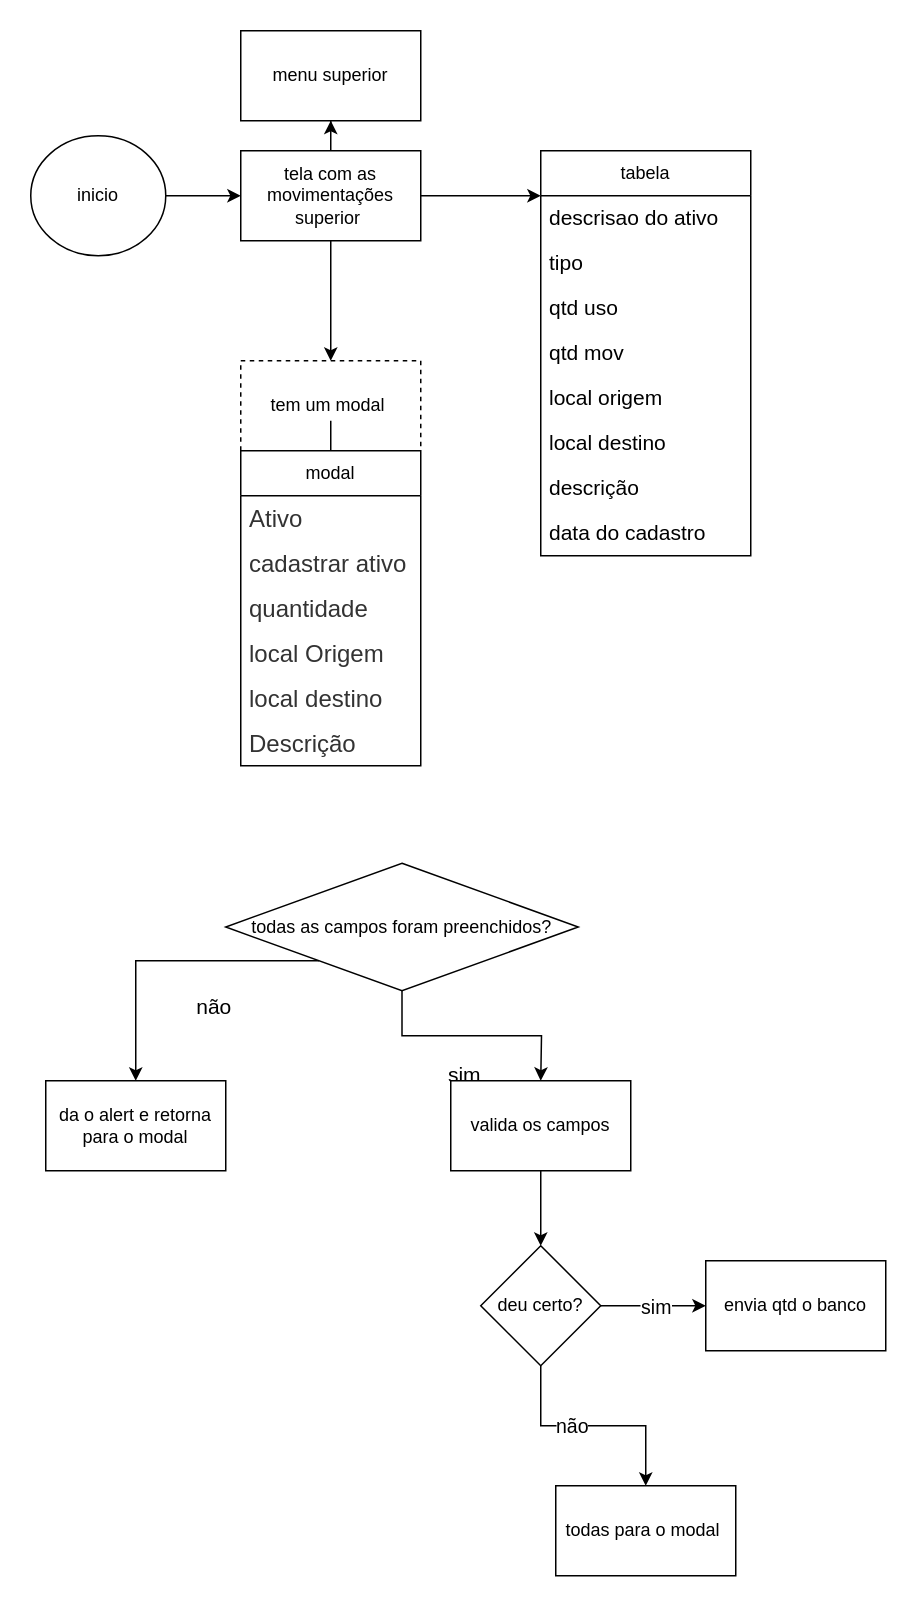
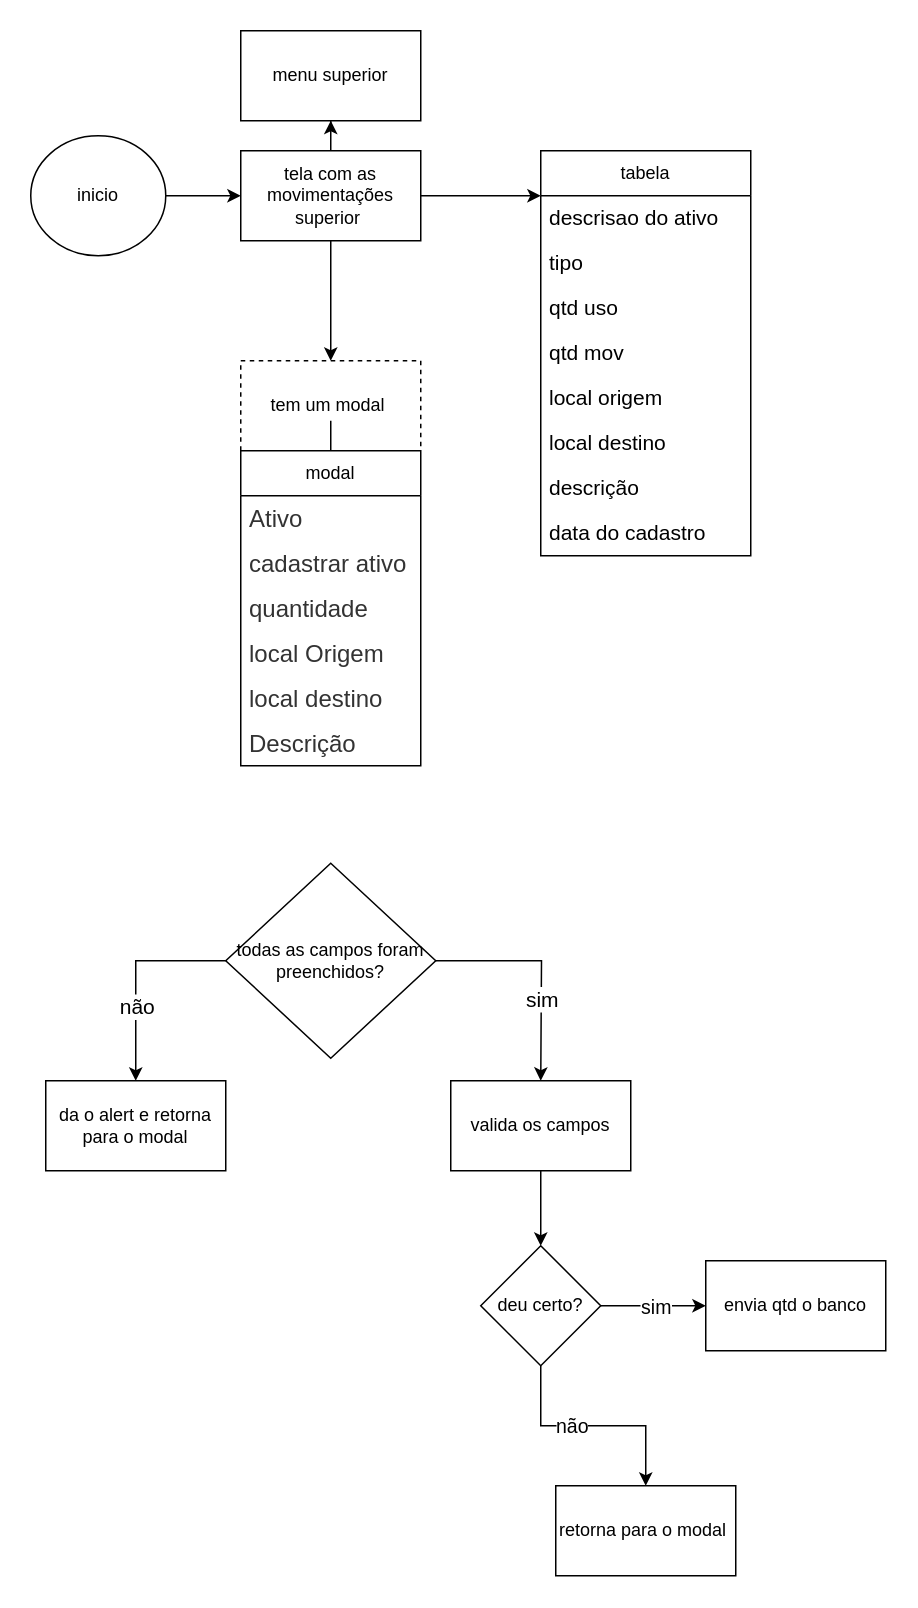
(402, 927) -> (331, 961)
(646, 1531) -> (646, 1531)
